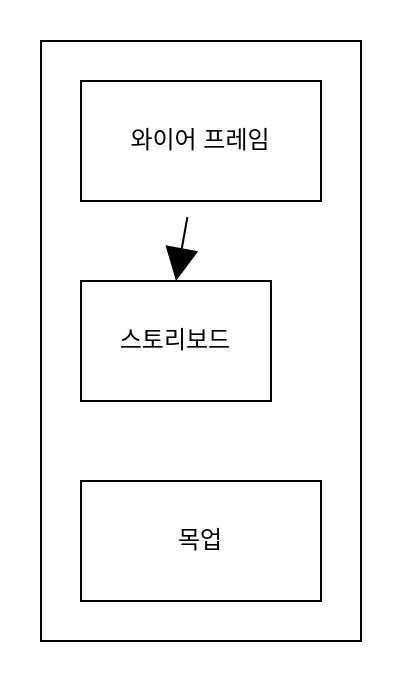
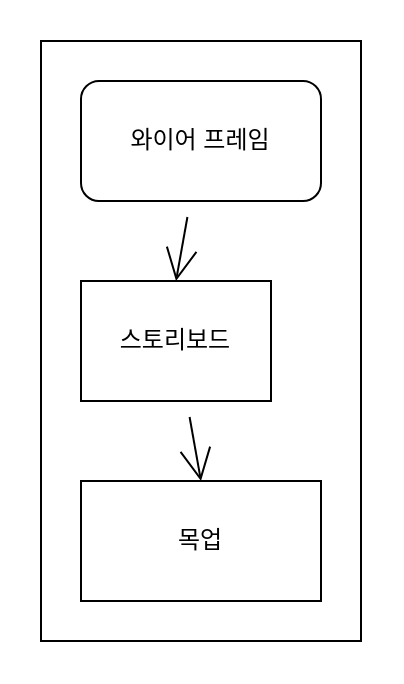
(201, 141) -> (201, 141)
(182, 247) -> (180, 260)
none -> (195, 447)
